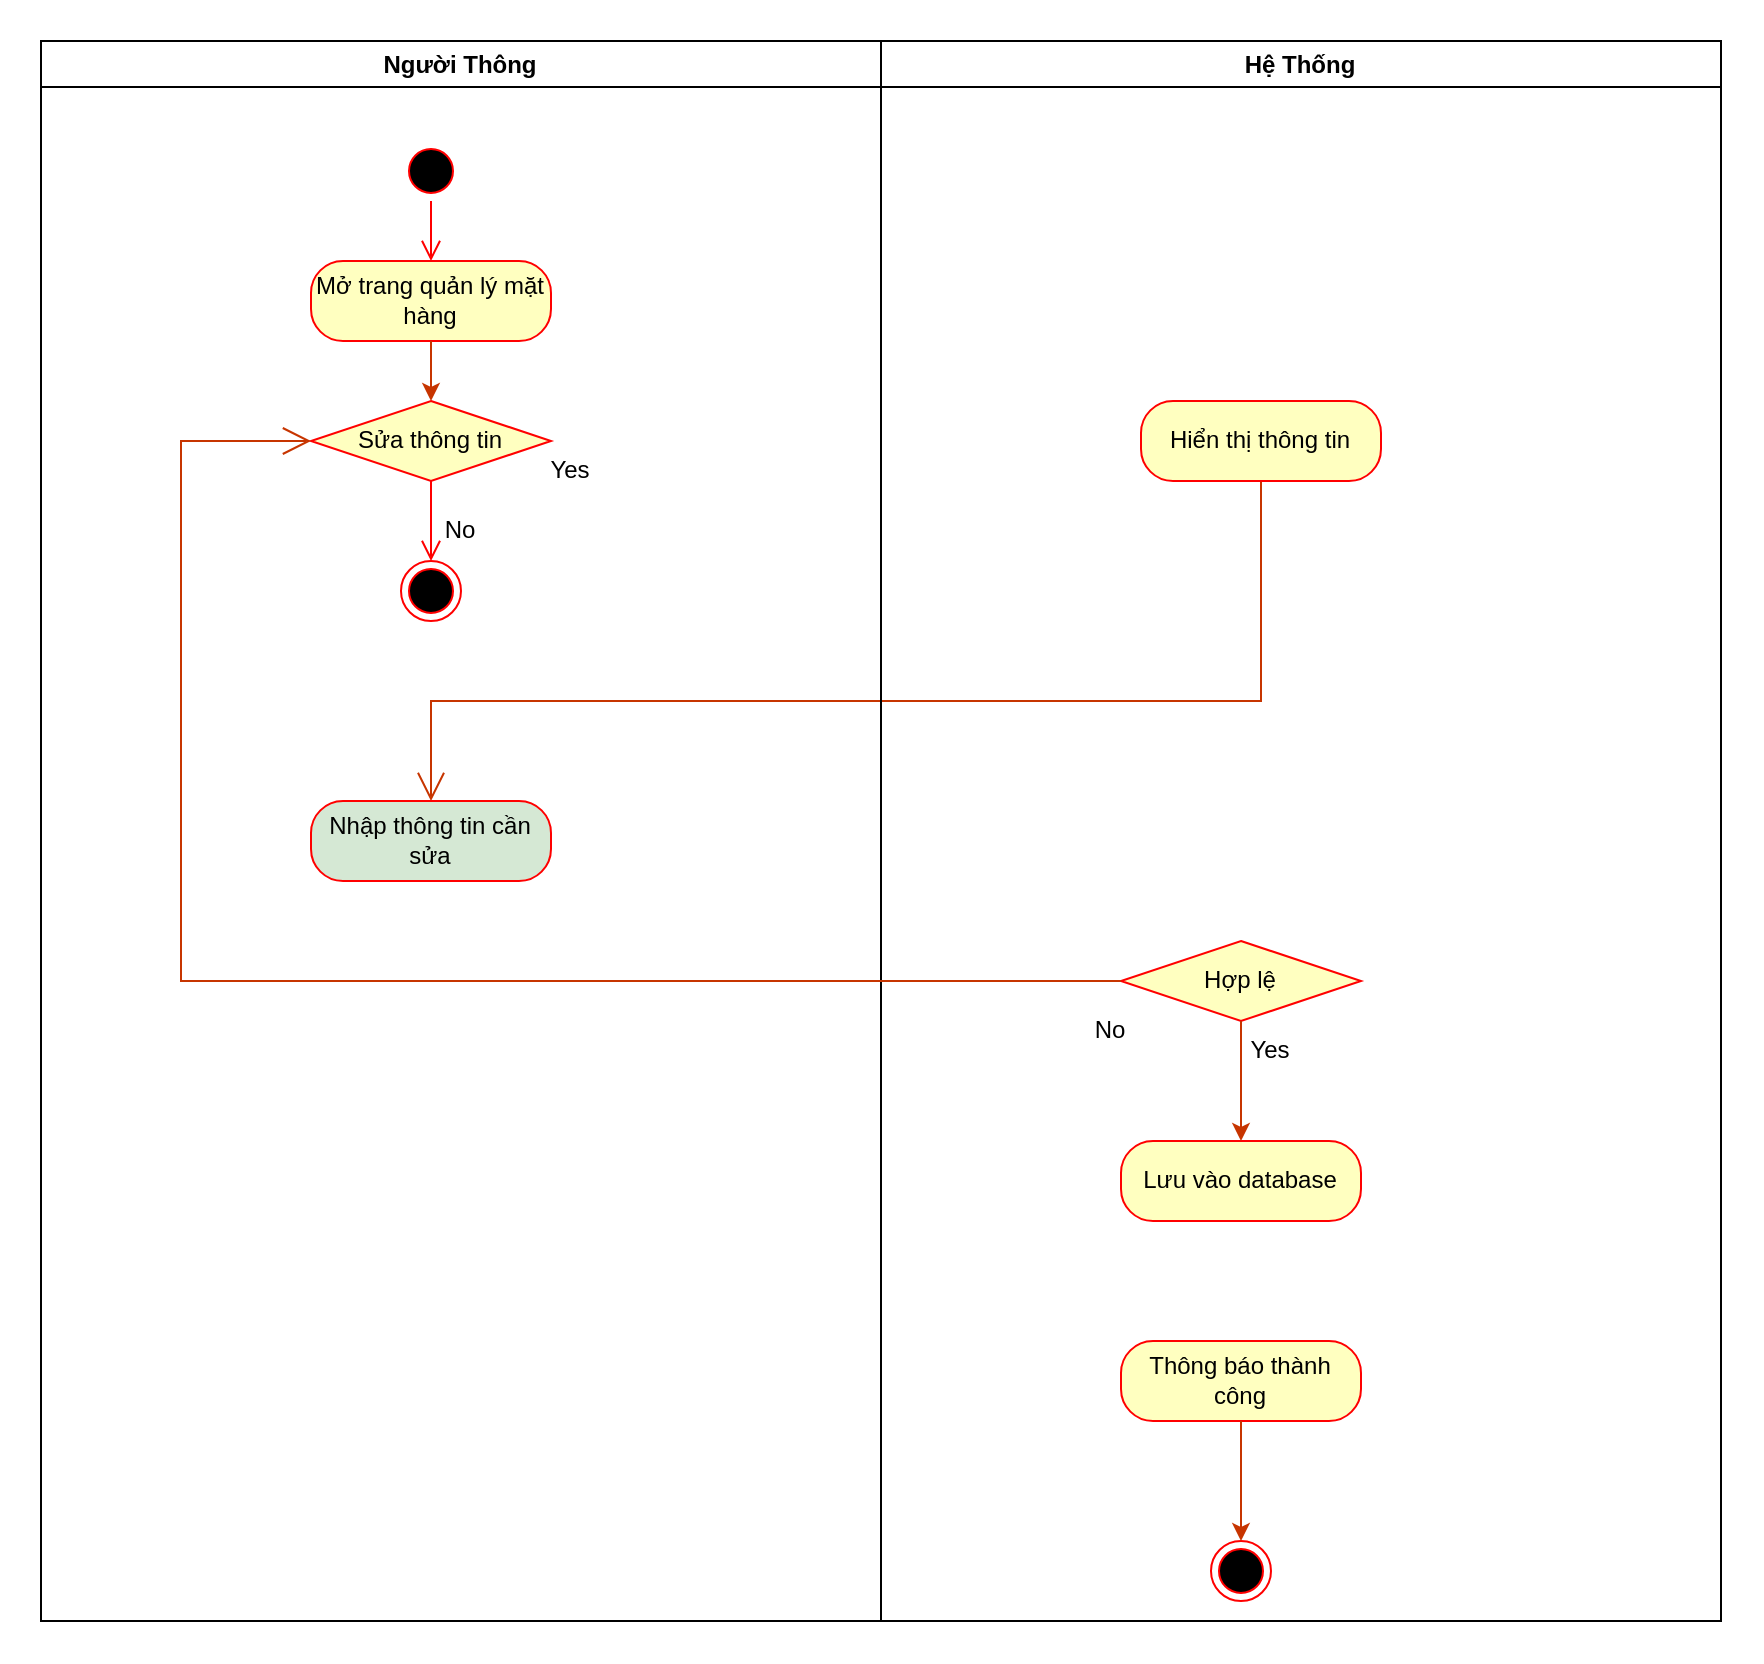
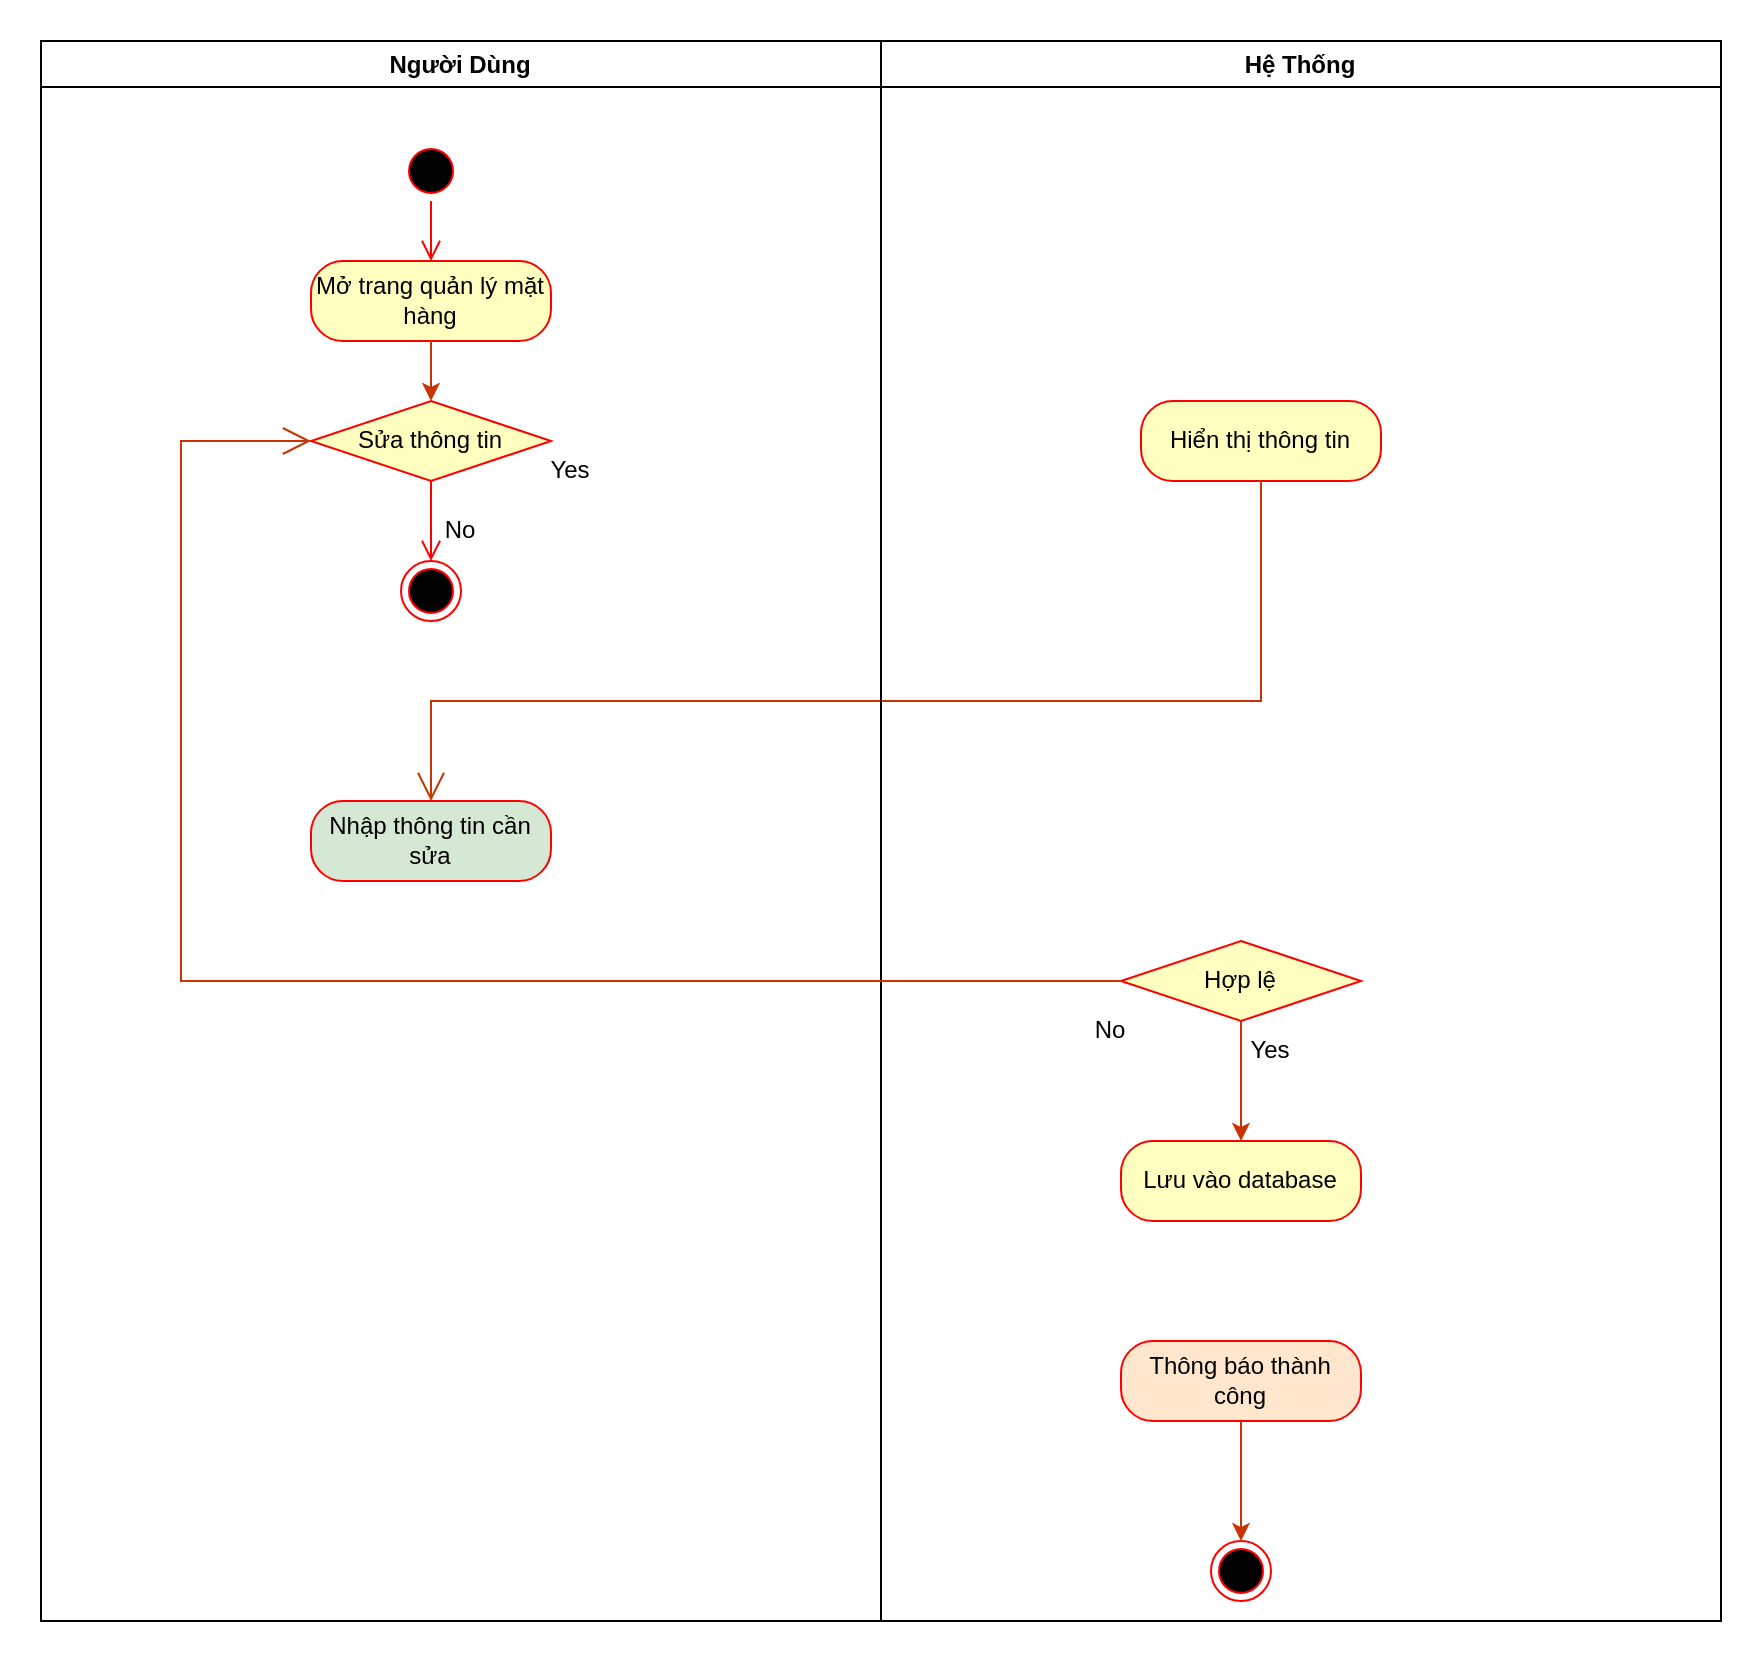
(460, 65) -> (460, 65)
(1241, 1381) -> (1241, 1381)
